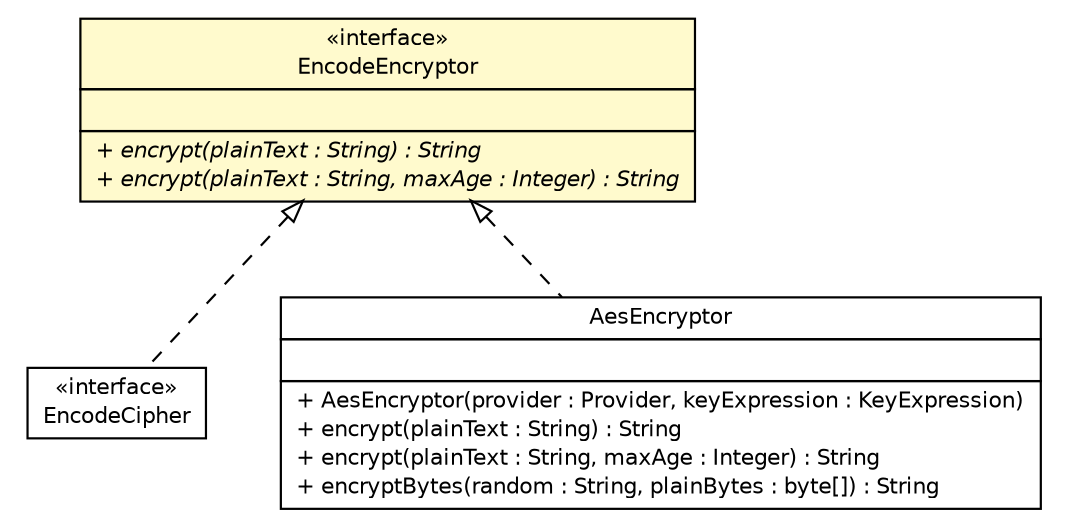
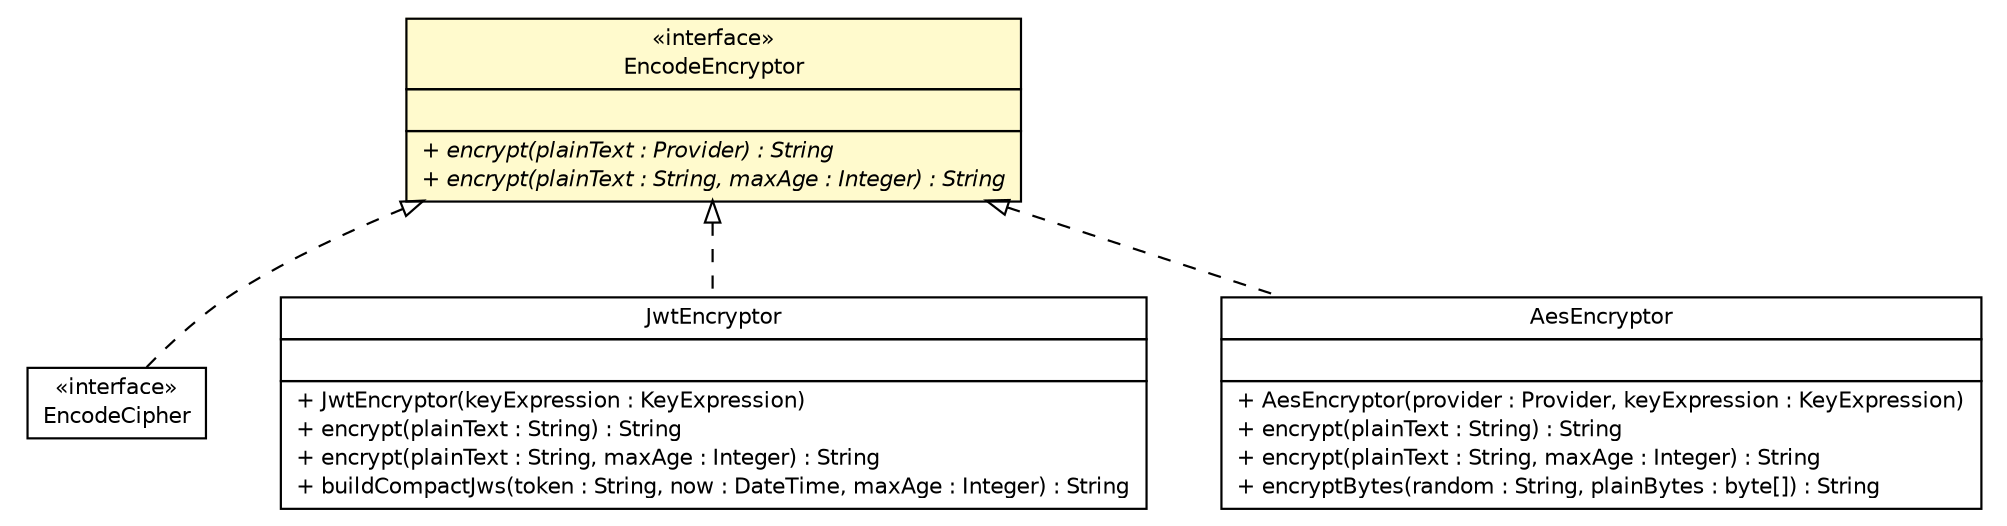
(289, 151) -> (628, 151)
none -> (713, 403)
